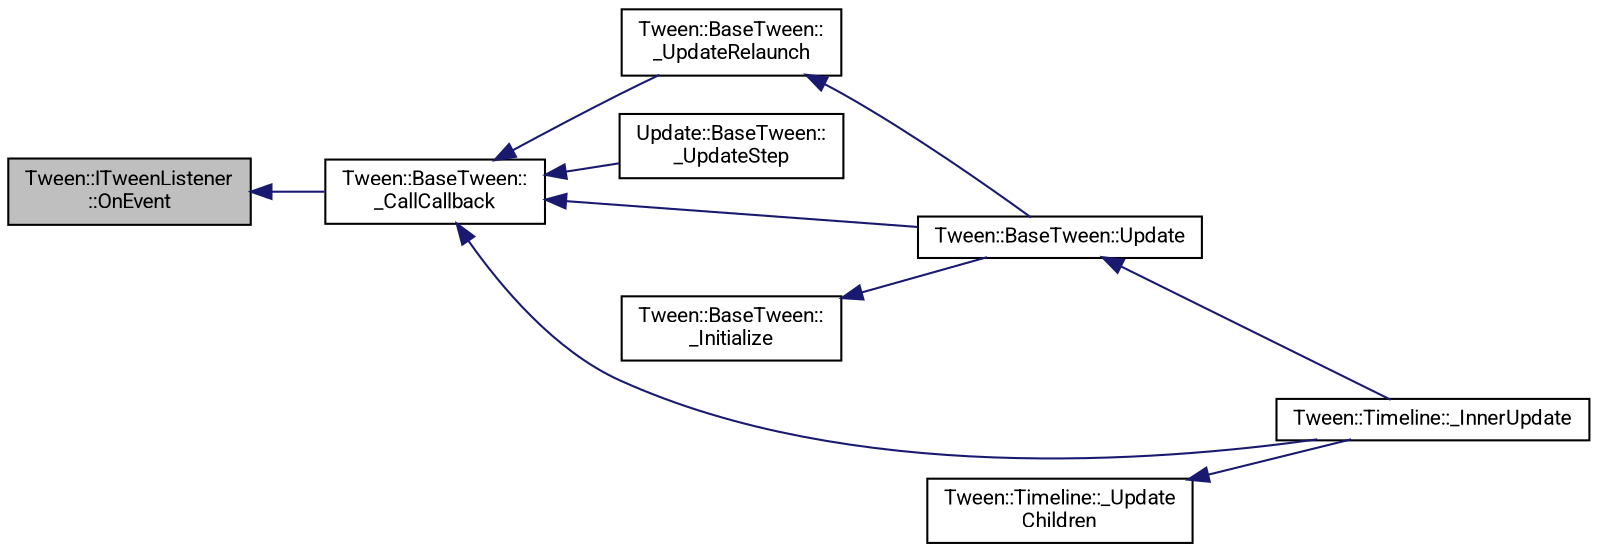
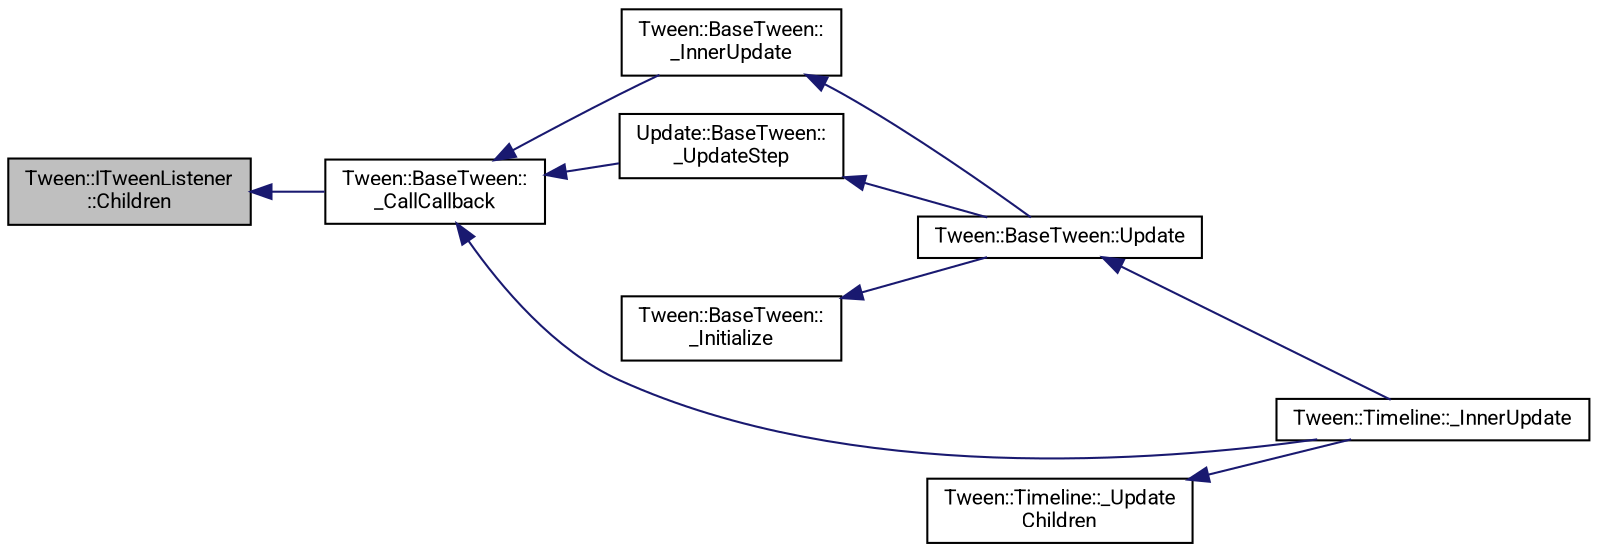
(731, 42) -> (731, 42)
(130, 192) -> (130, 192)
(742, 214) -> (926, 200)
